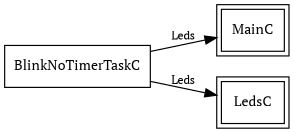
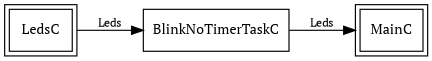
(178, 87) -> (104, 30)
